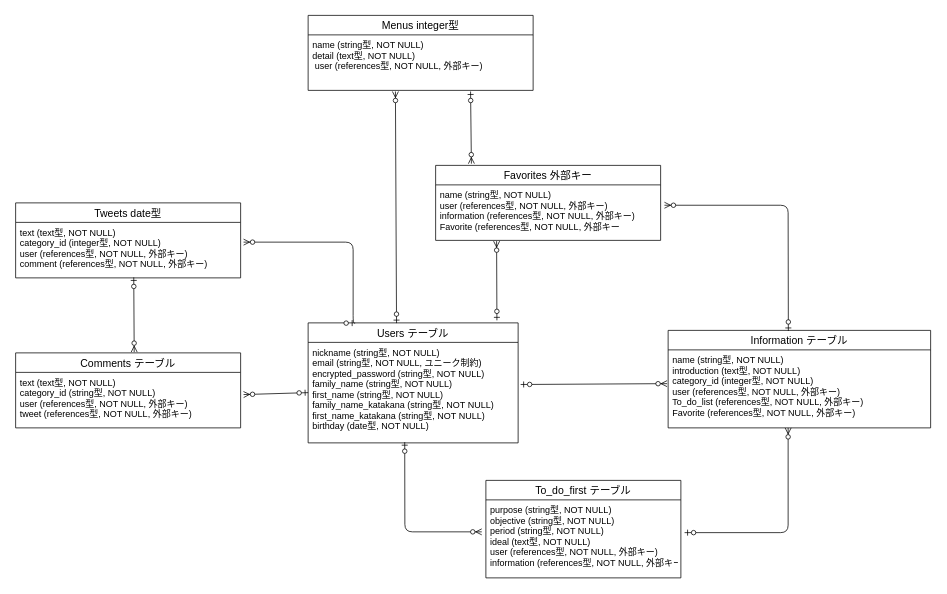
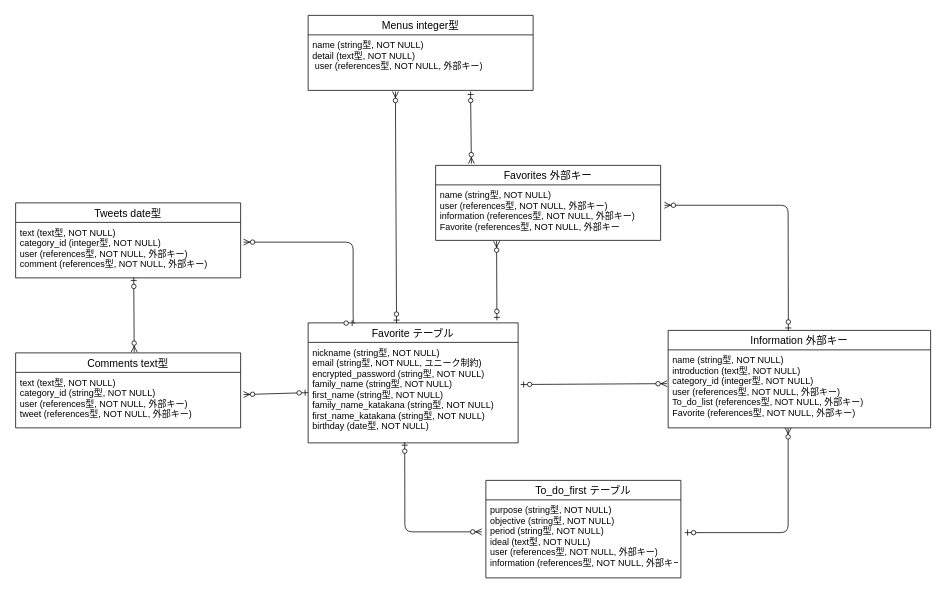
(413, 333) -> (413, 333)
(799, 341) -> (799, 341)
(128, 363) -> (128, 363)
